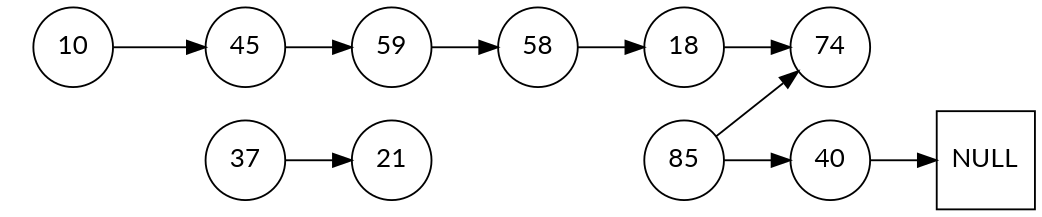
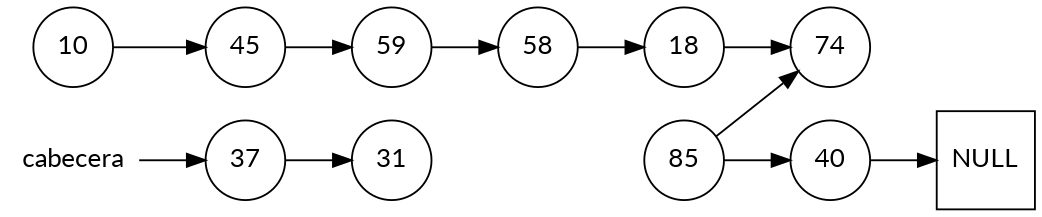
none -> (73, 160)
(392, 160) -> (392, 160)
